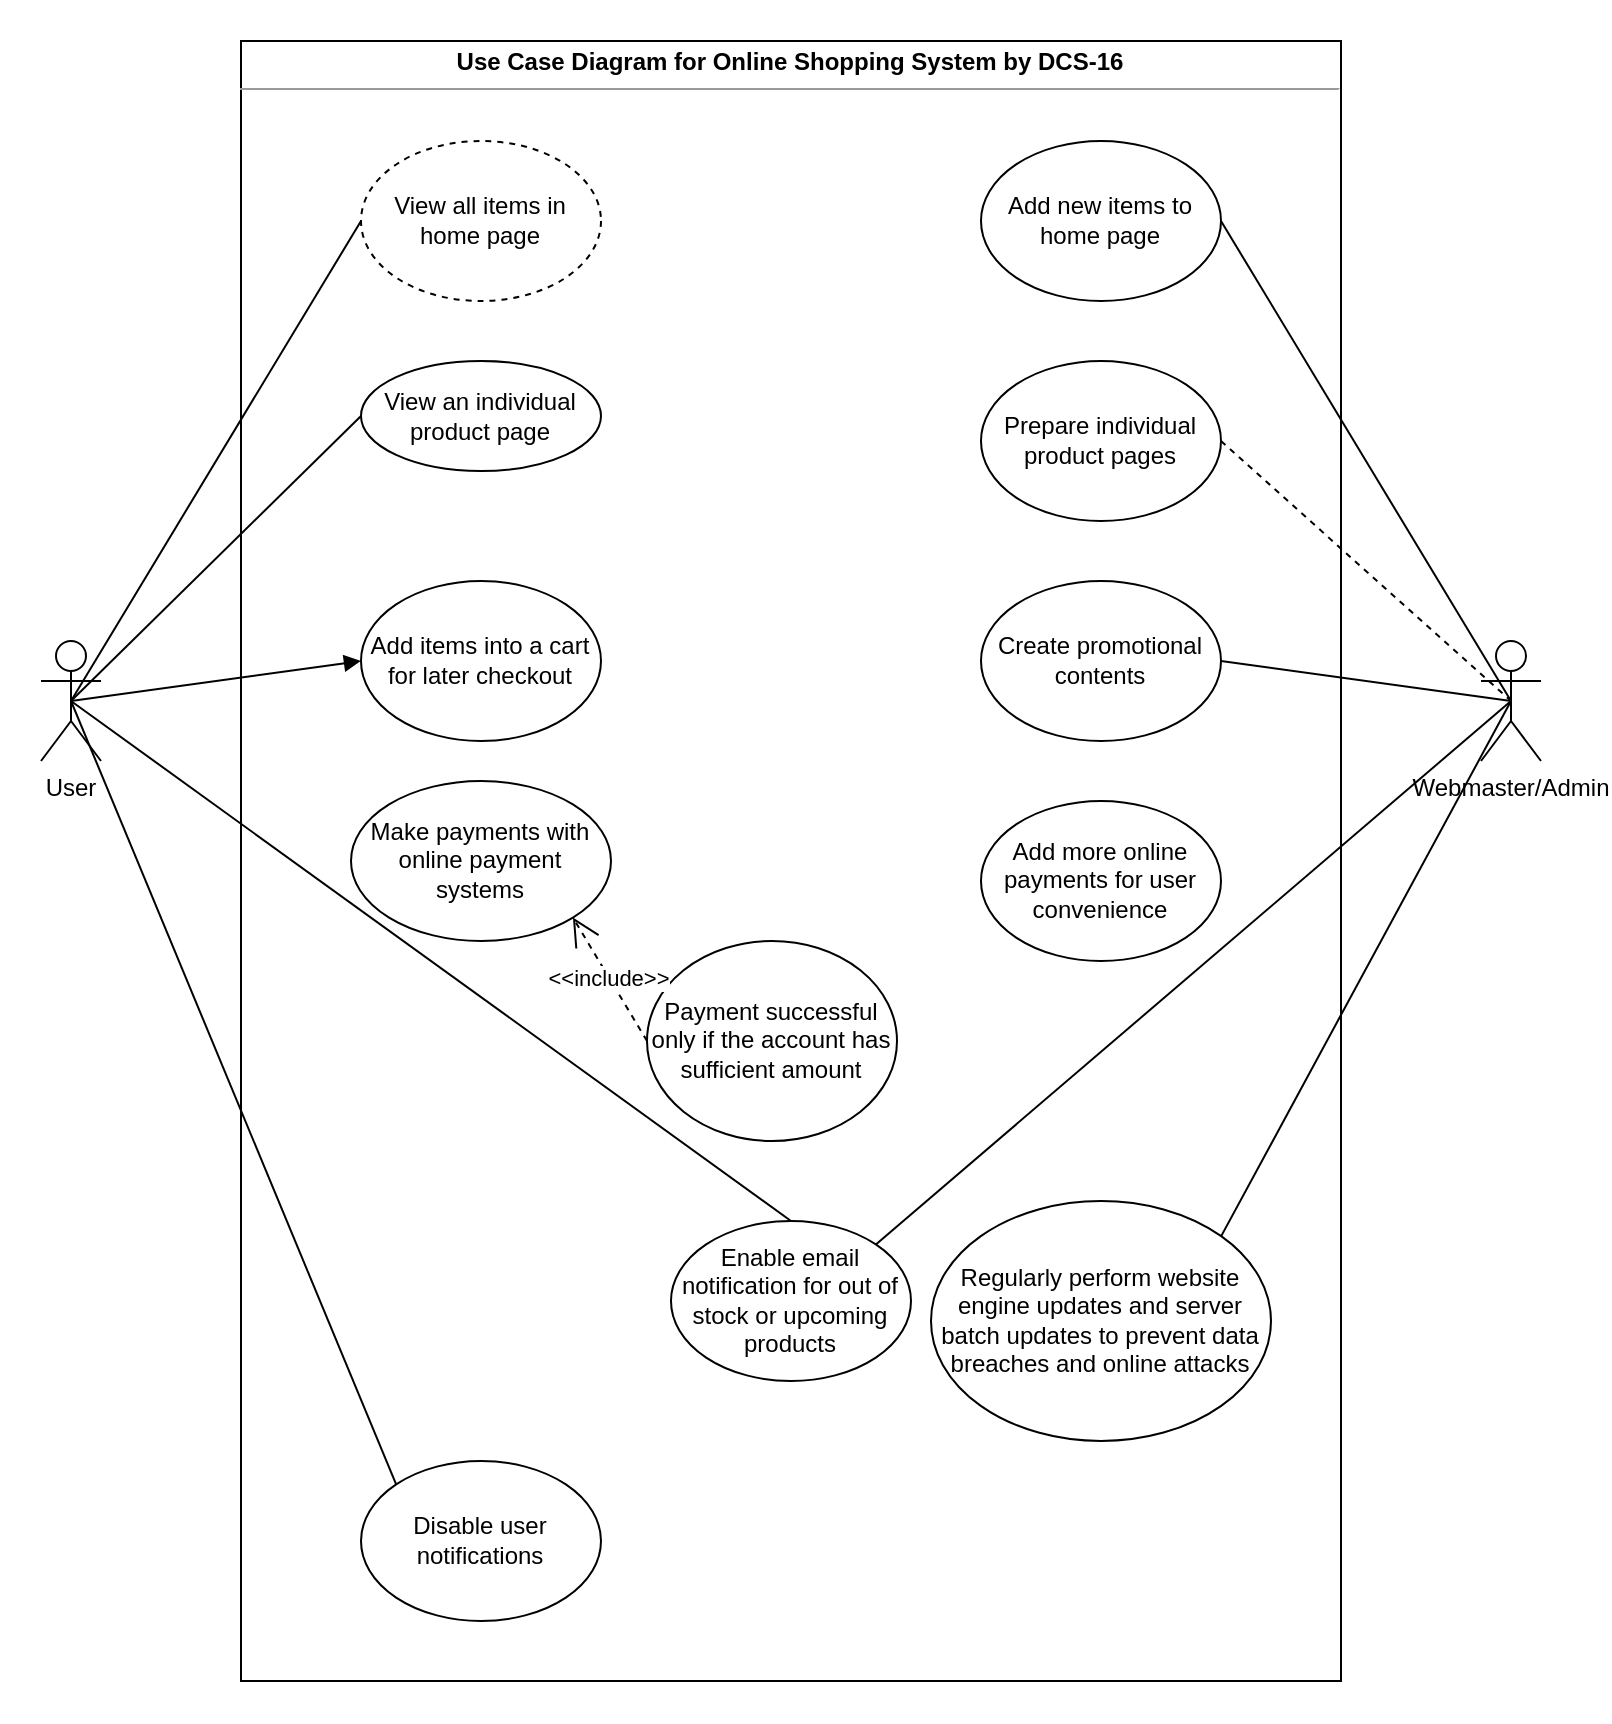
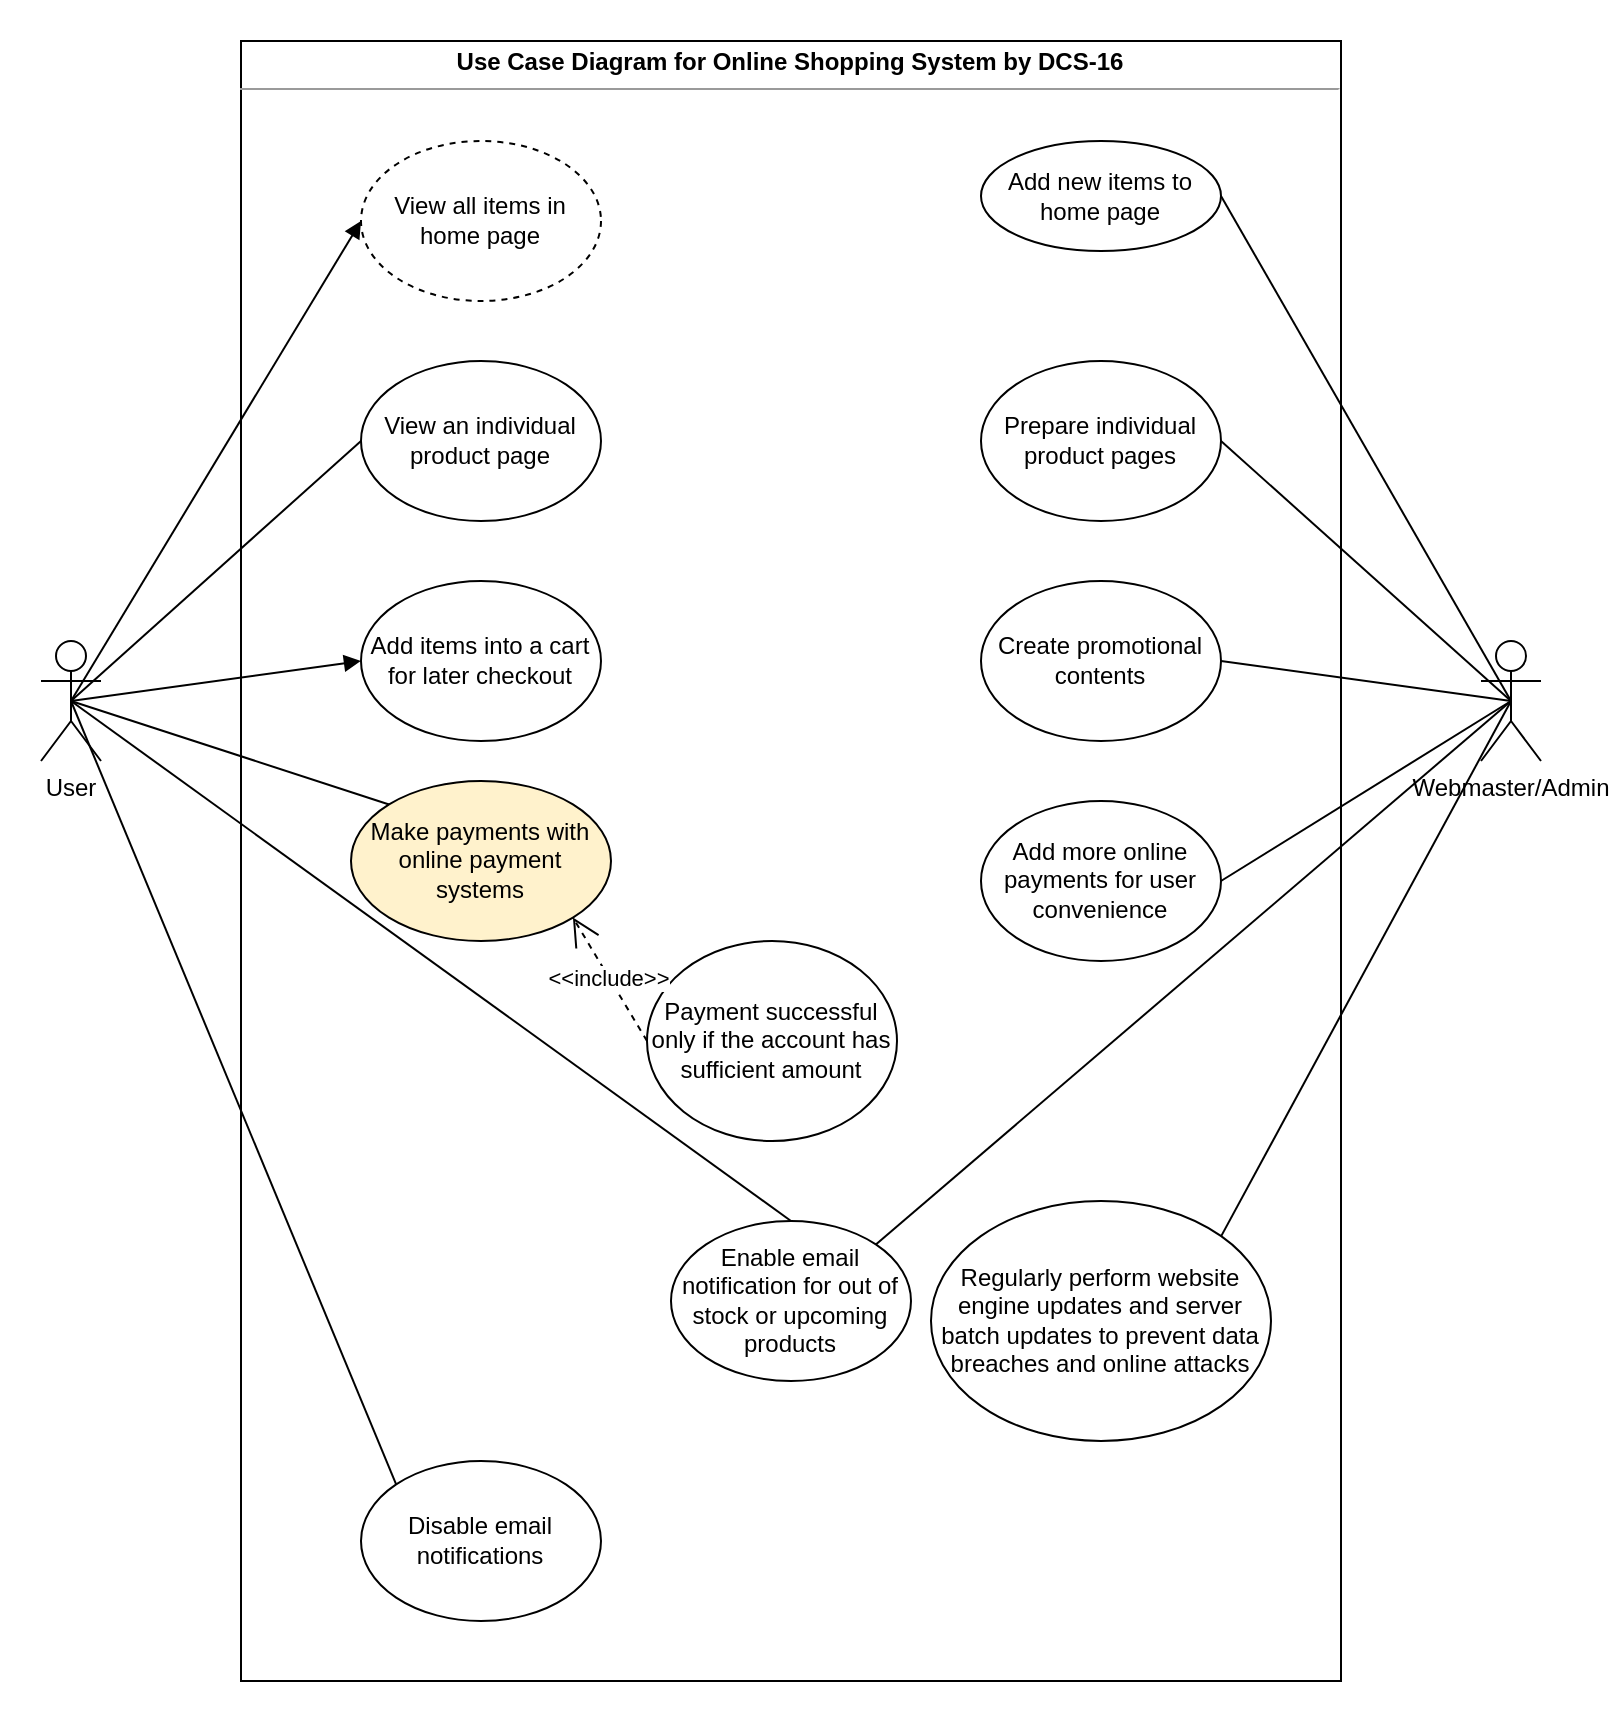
(1101, 221) -> (1101, 196)
(355, 230) -> (352, 237)
(481, 416) -> (481, 441)
(1354, 560) -> (1354, 560)
none -> (238, 755)
none -> (1357, 797)
(481, 861) -> (481, 861)
(481, 1541) -> (481, 1541)
